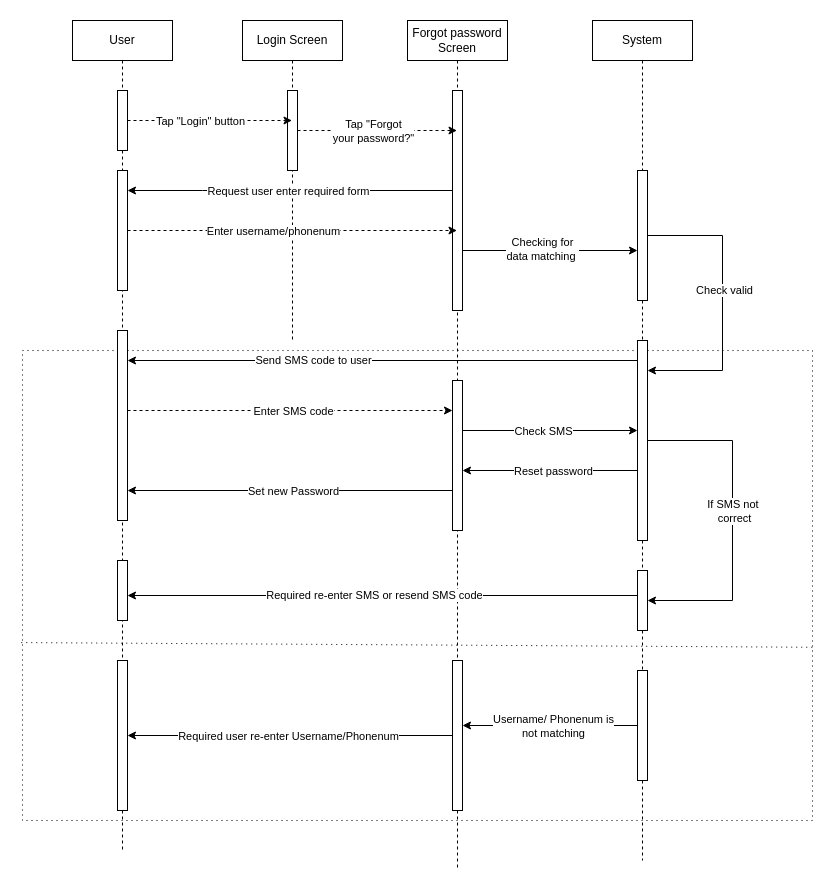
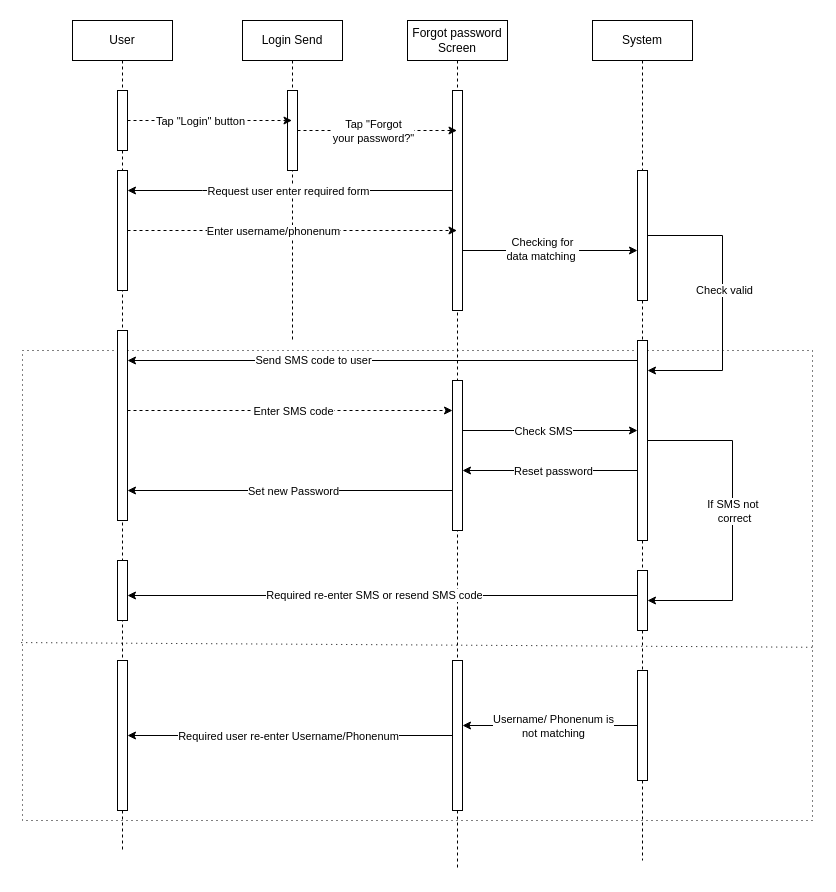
(293, 41) -> (293, 41)
